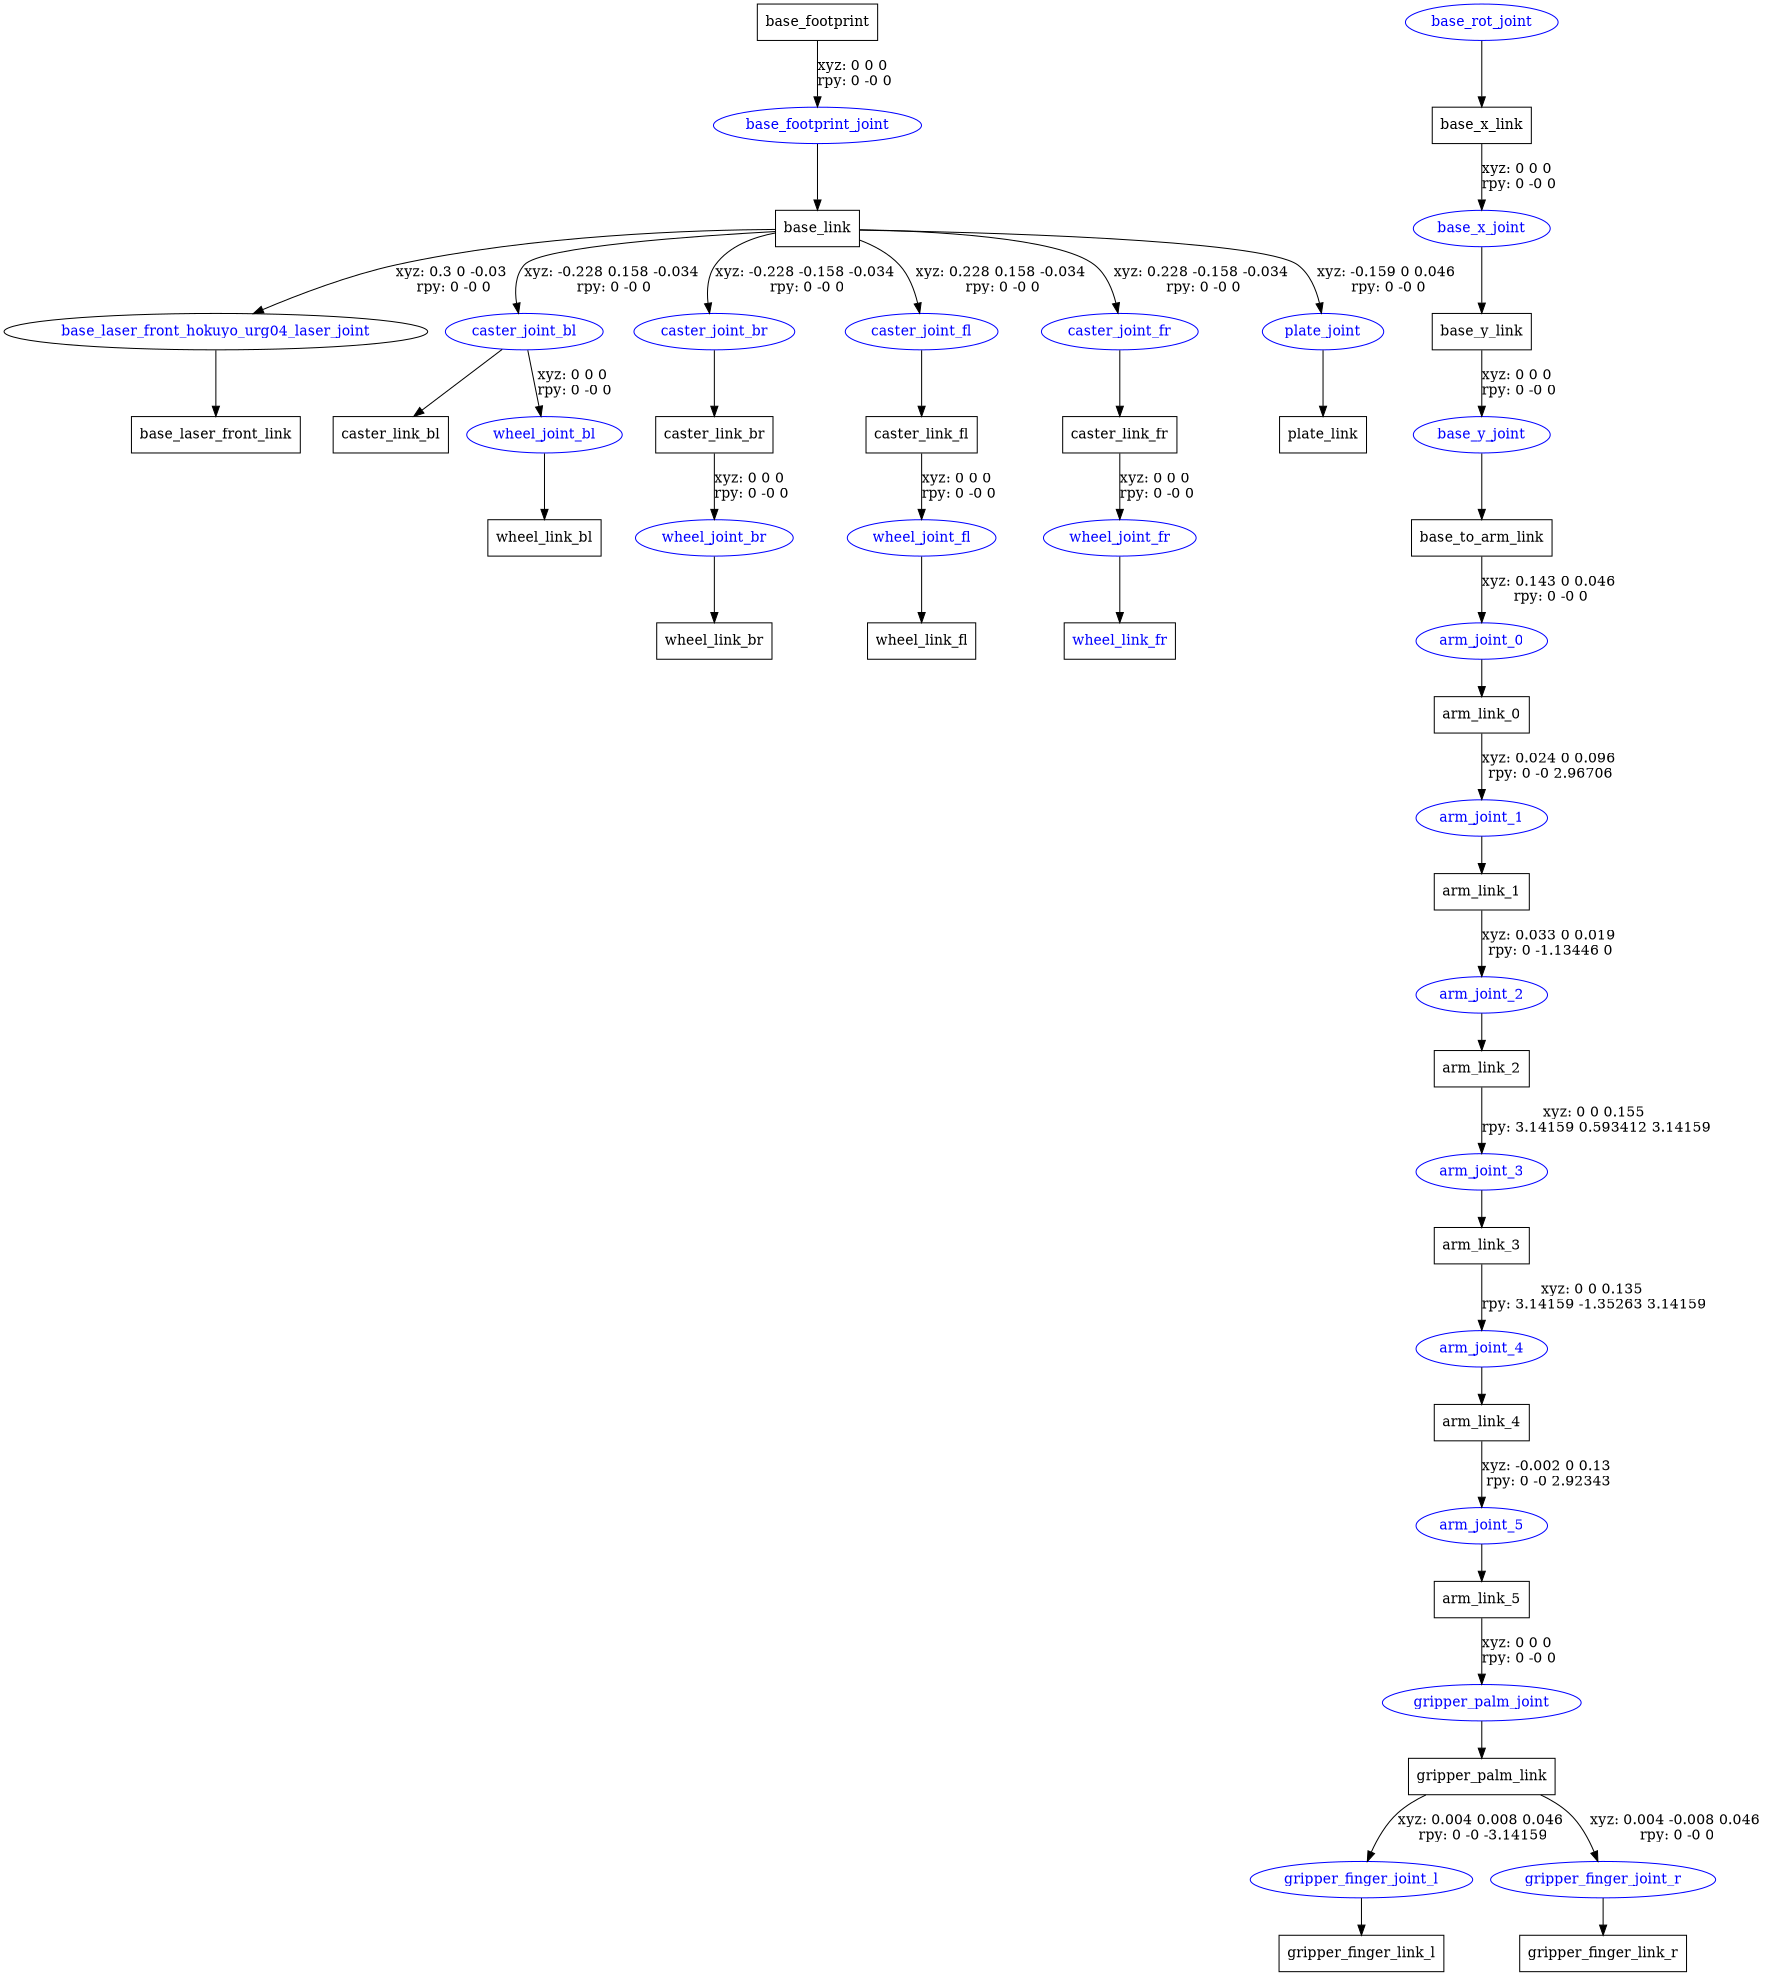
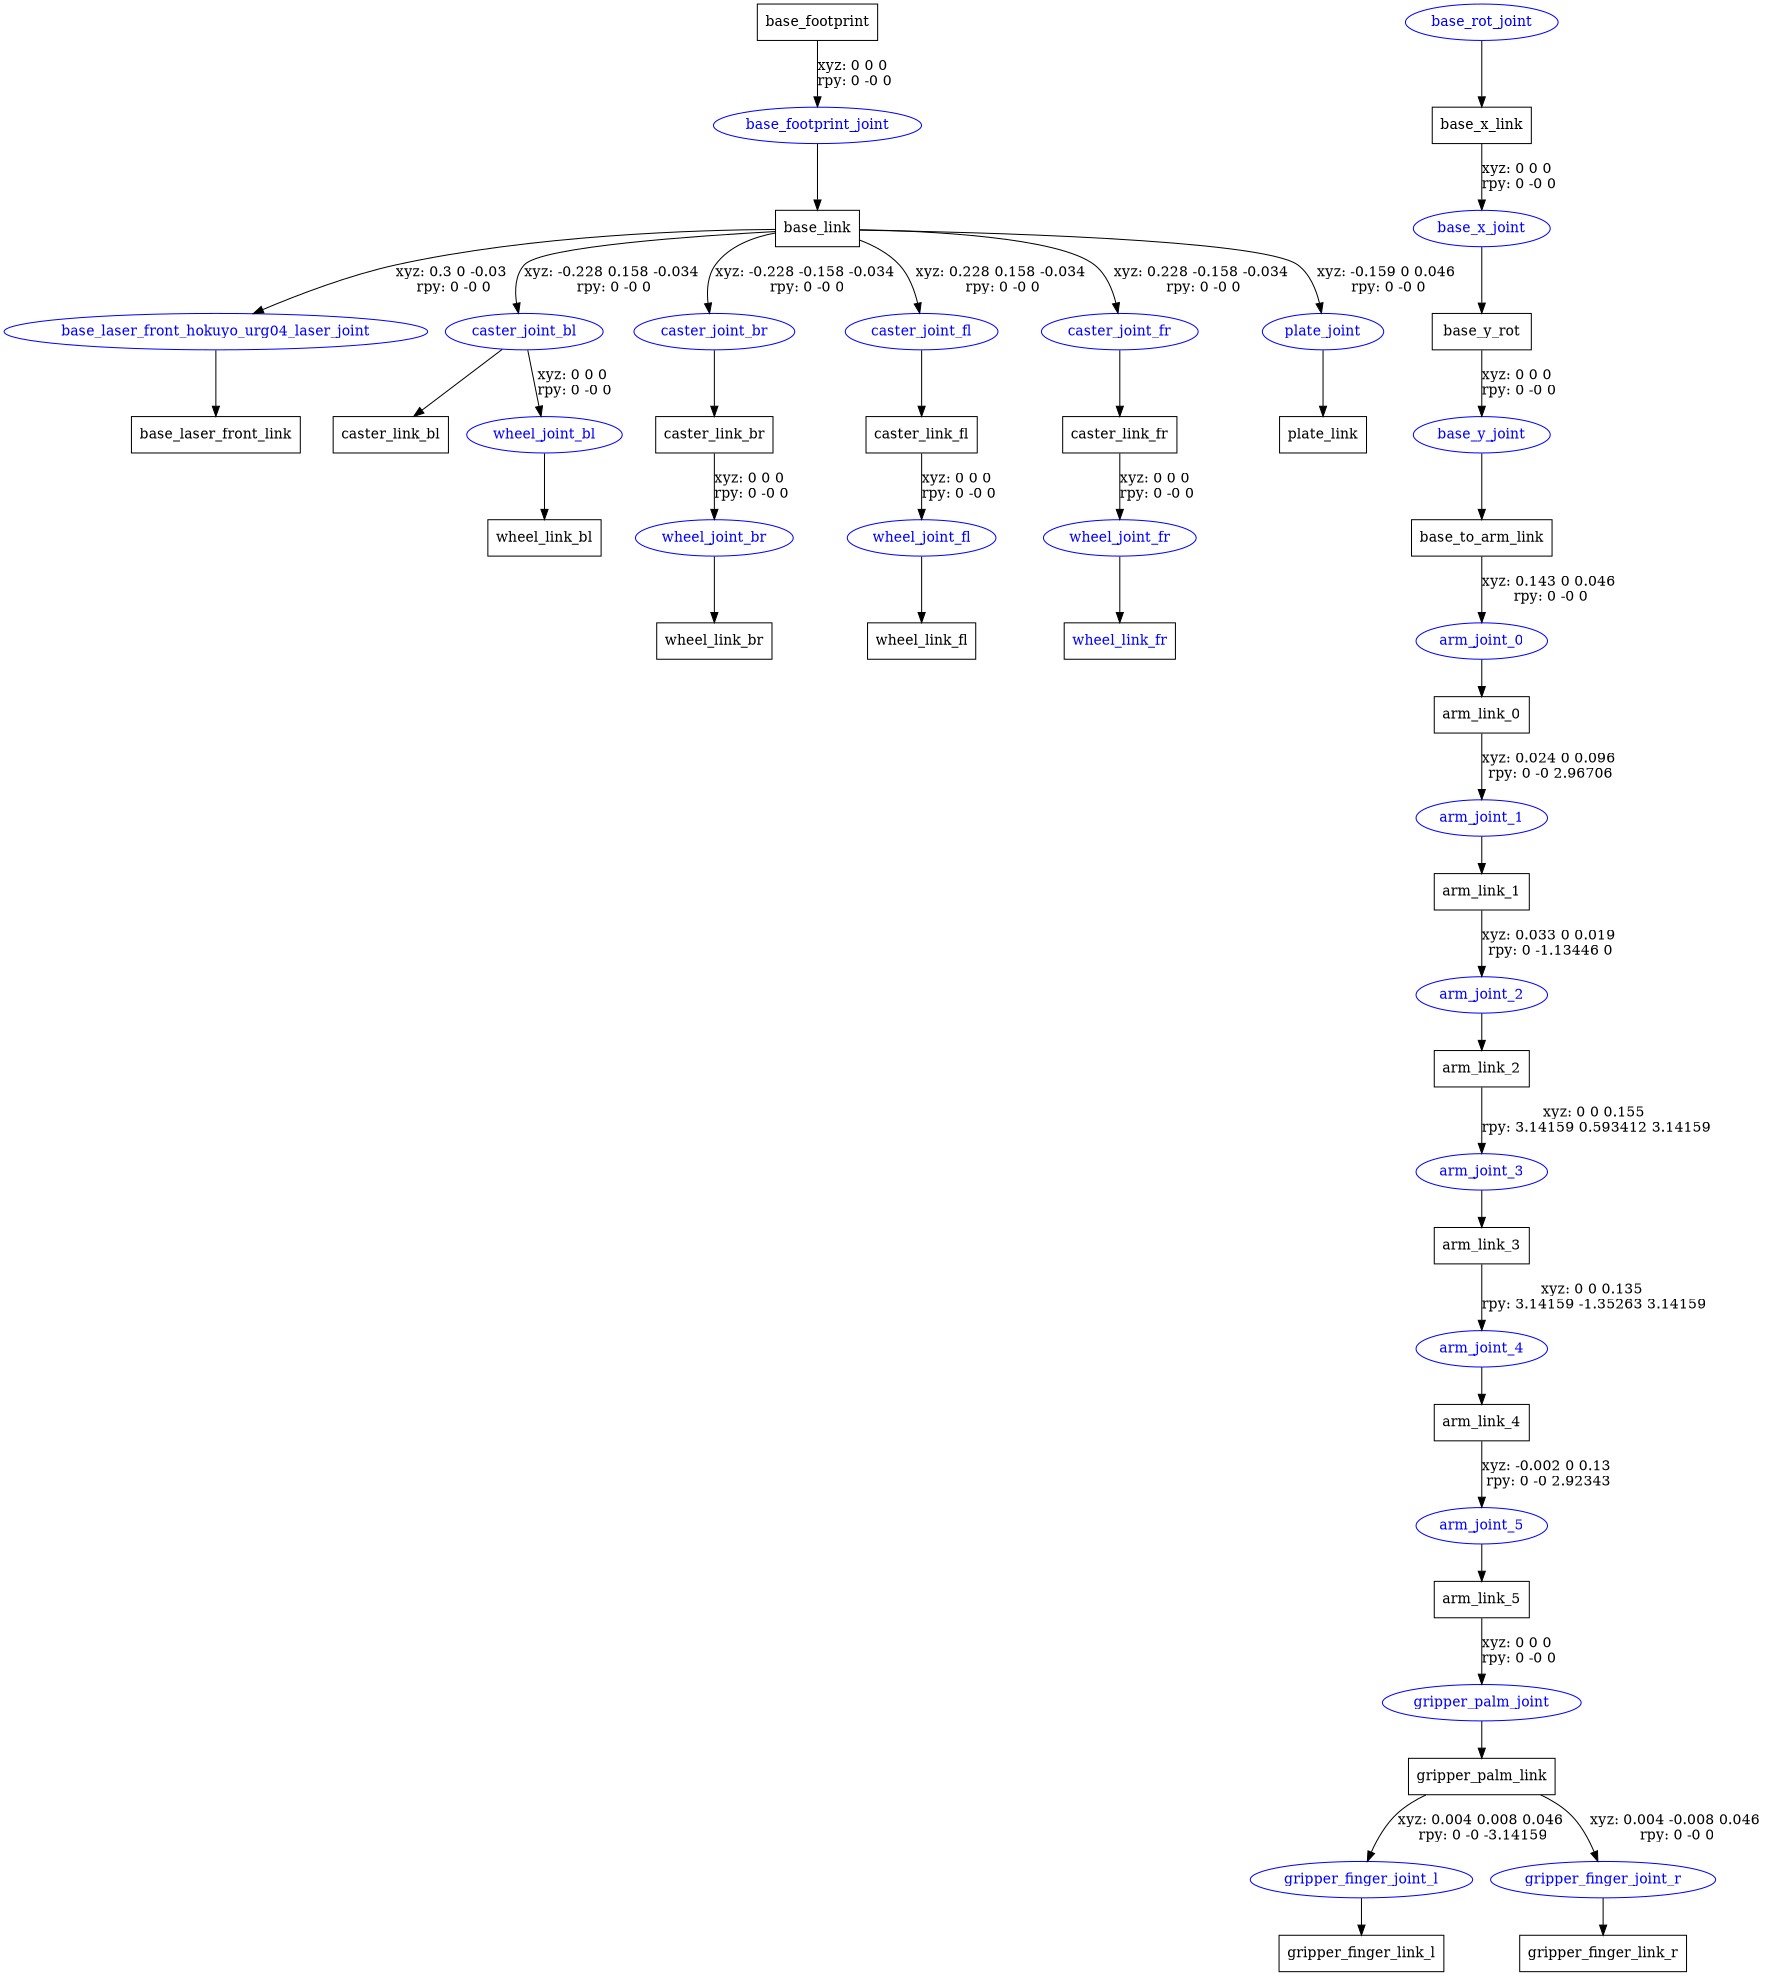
(216, 332) -> (216, 332)
(1482, 332) -> (1482, 332)
